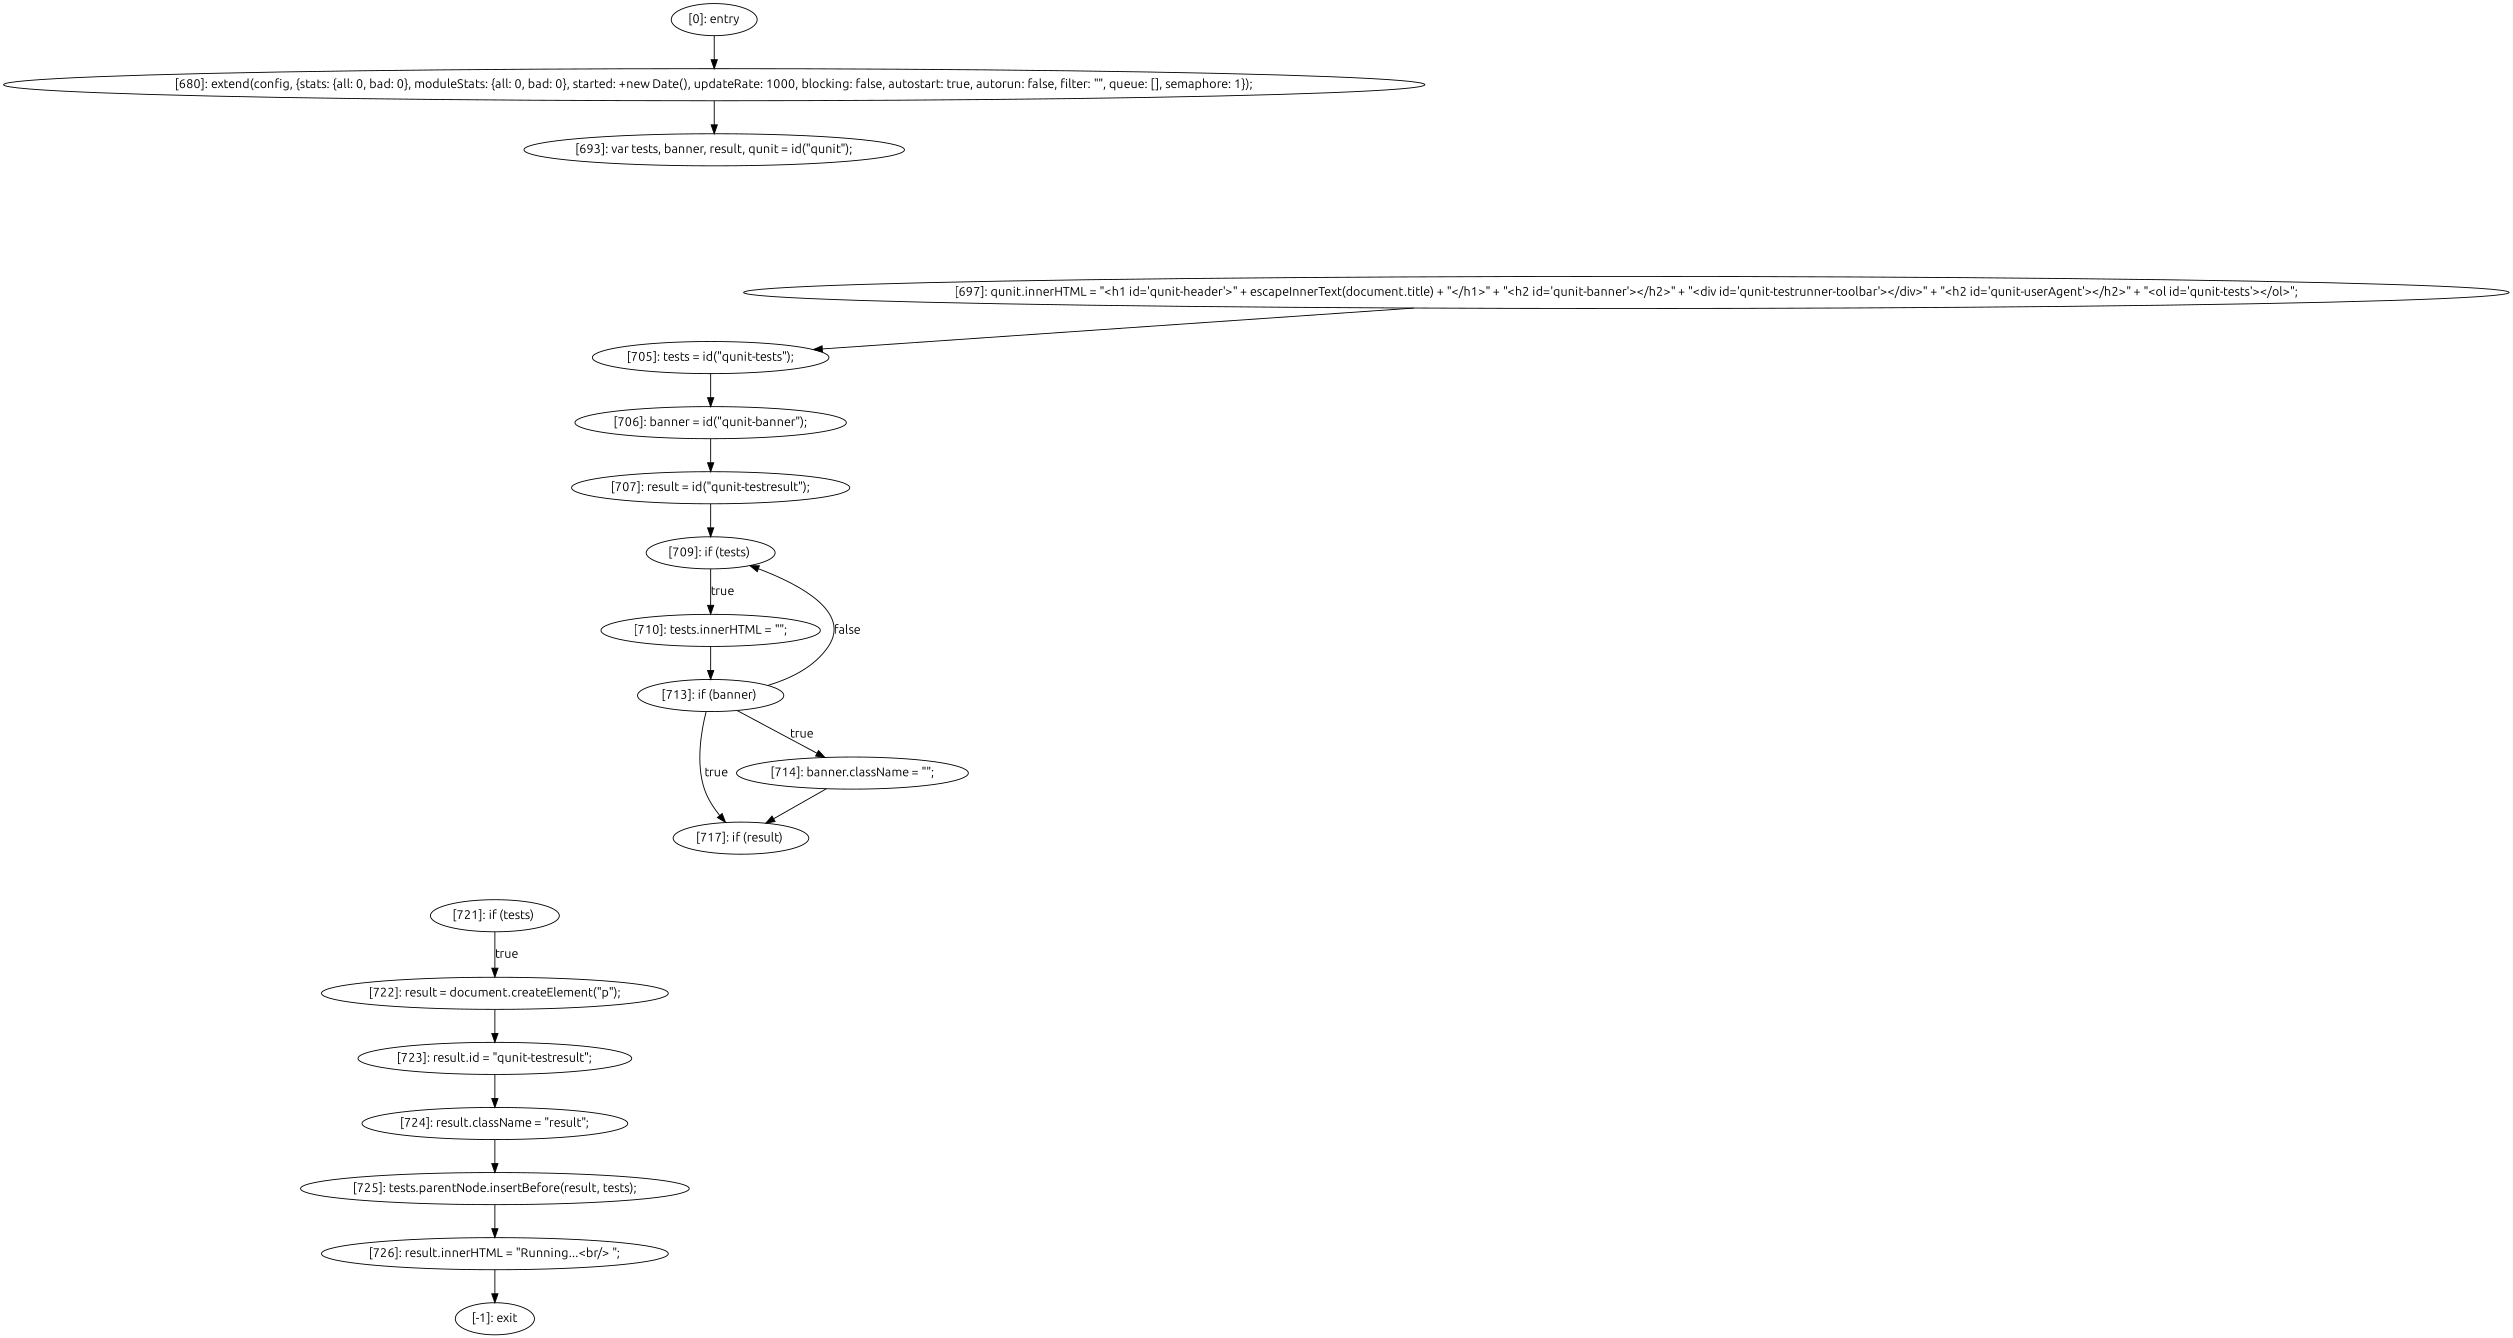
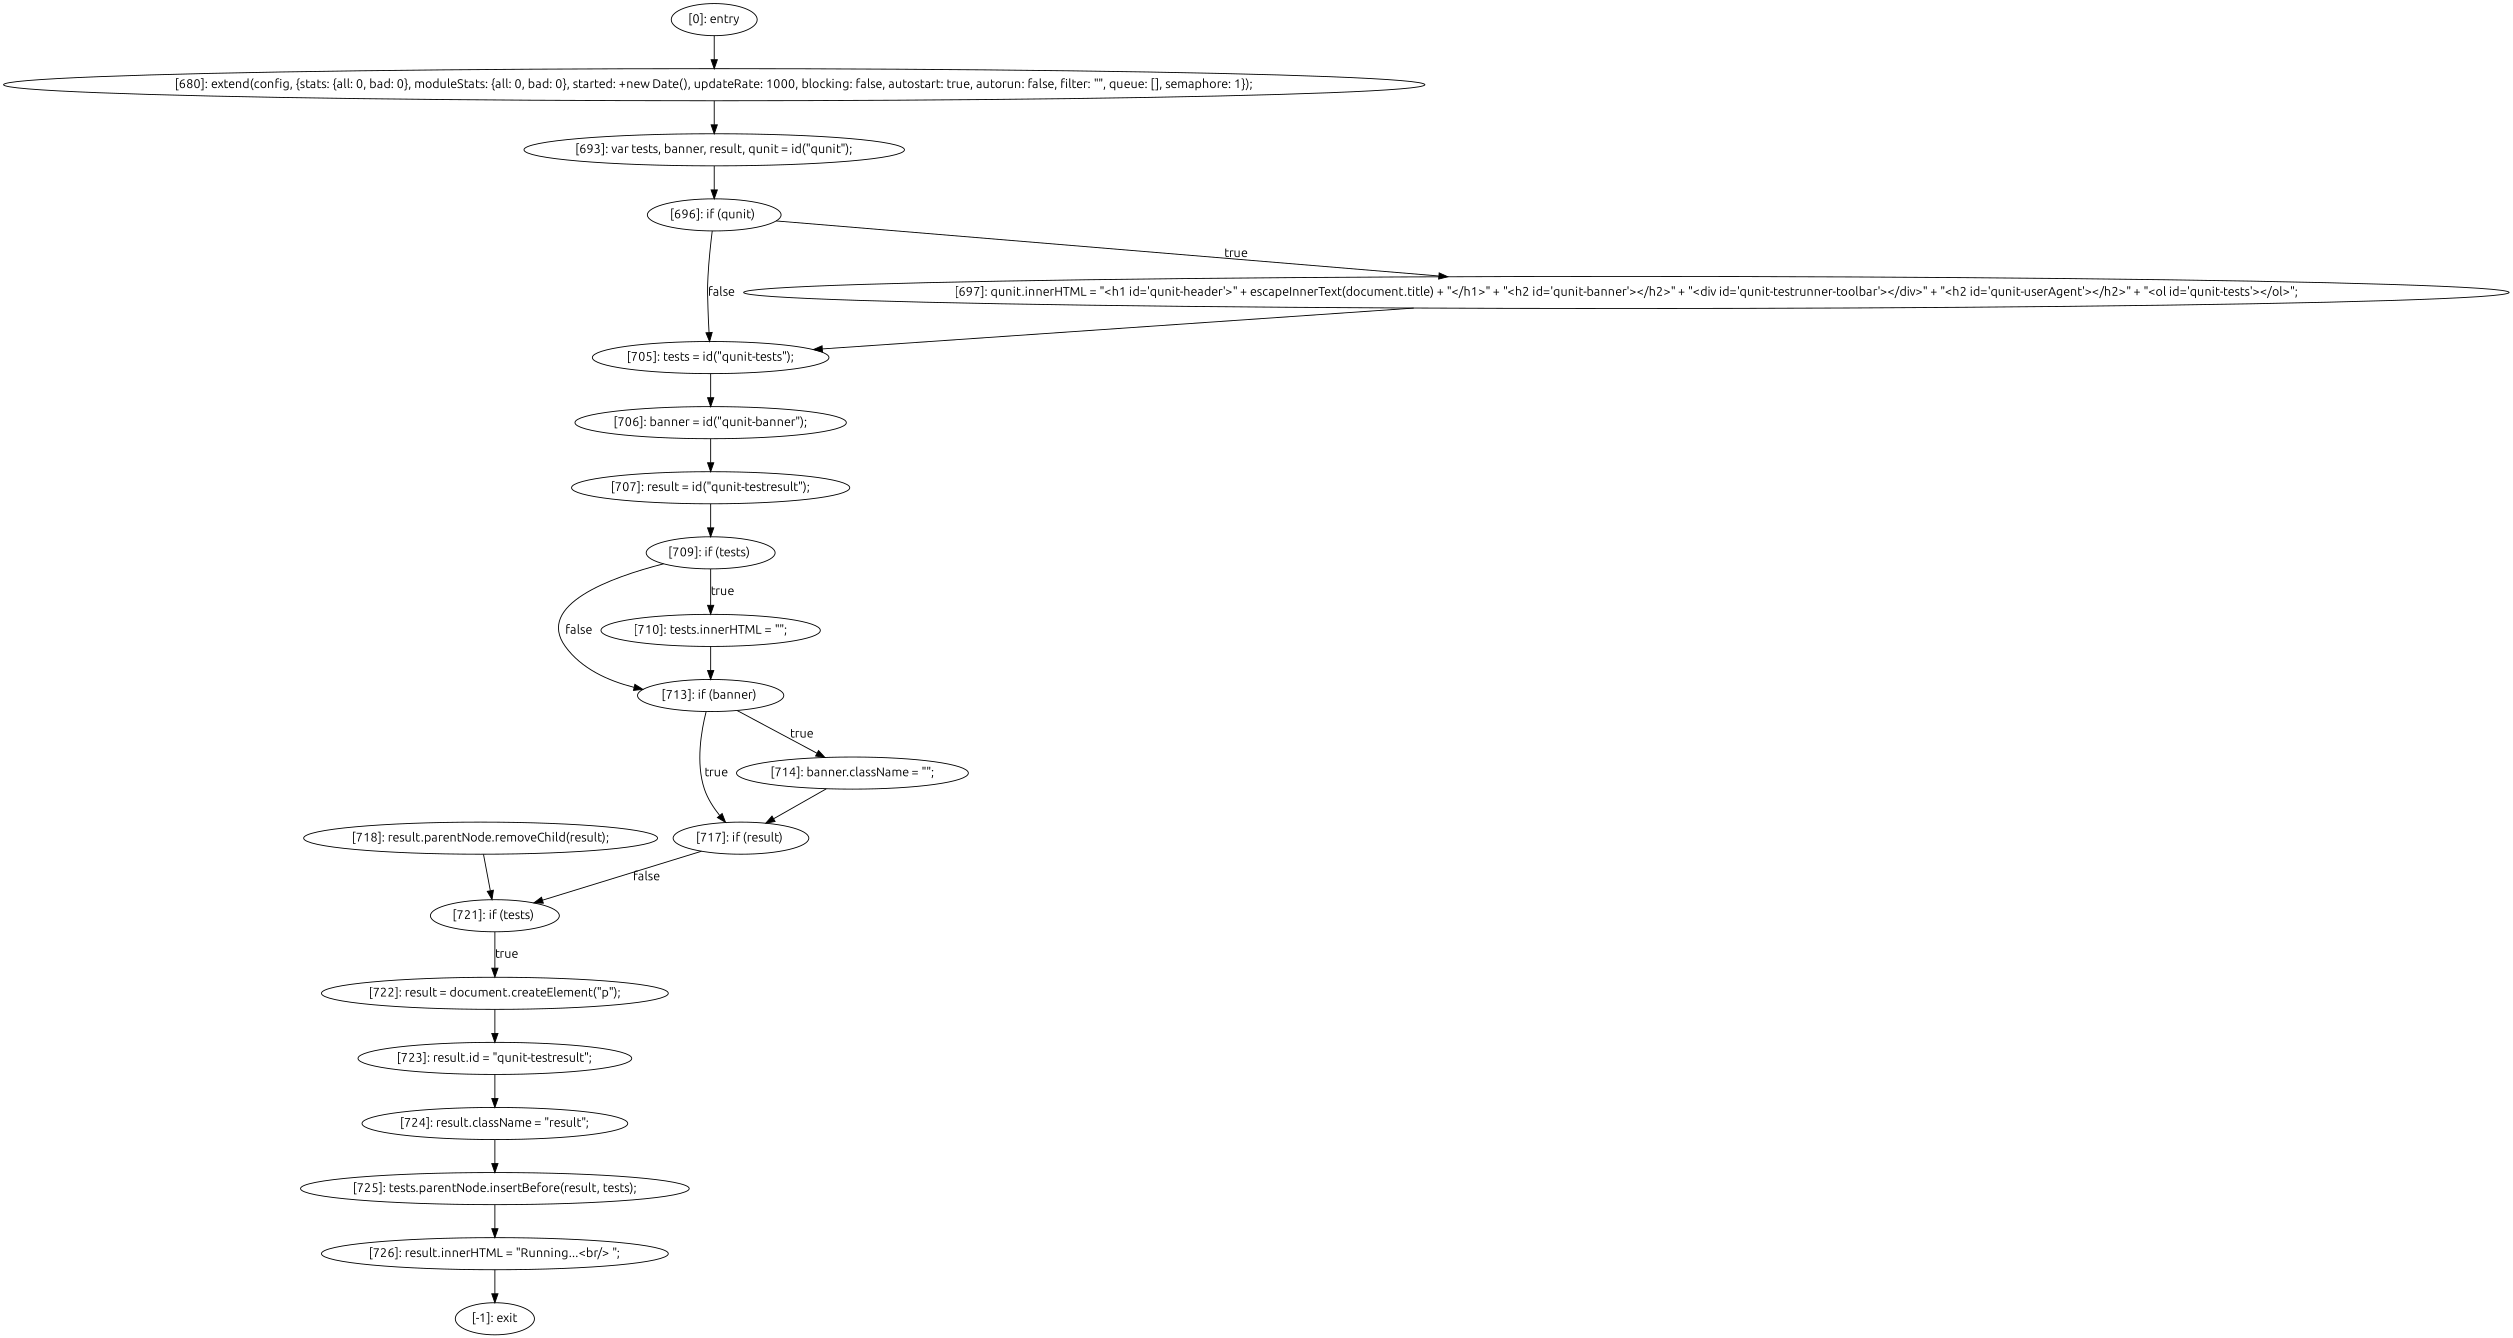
none -> (714, 215)
(833, 624) -> (563, 615)
none -> (481, 838)
none -> (622, 876)
